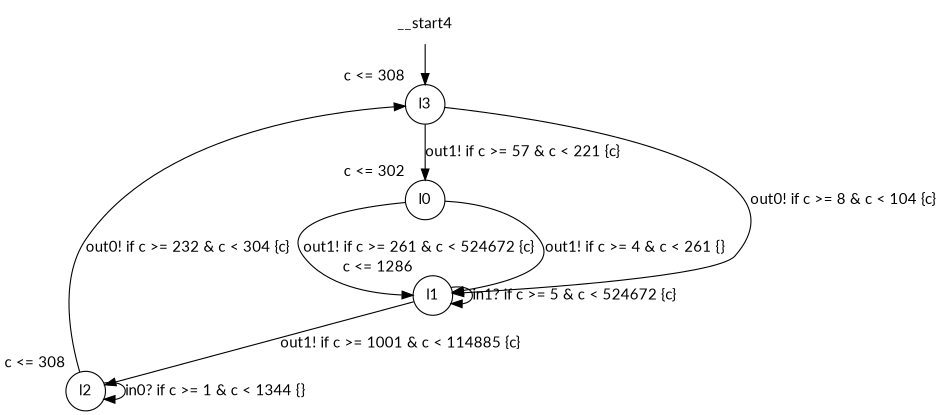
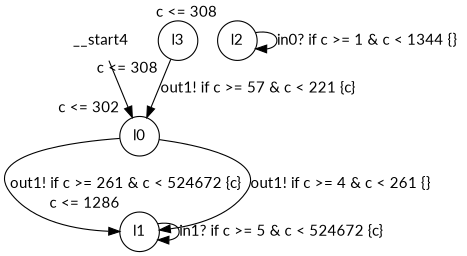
(425, 59) -> (119, 84)
(163, 170) -> none
(745, 209) -> none
(265, 342) -> none
